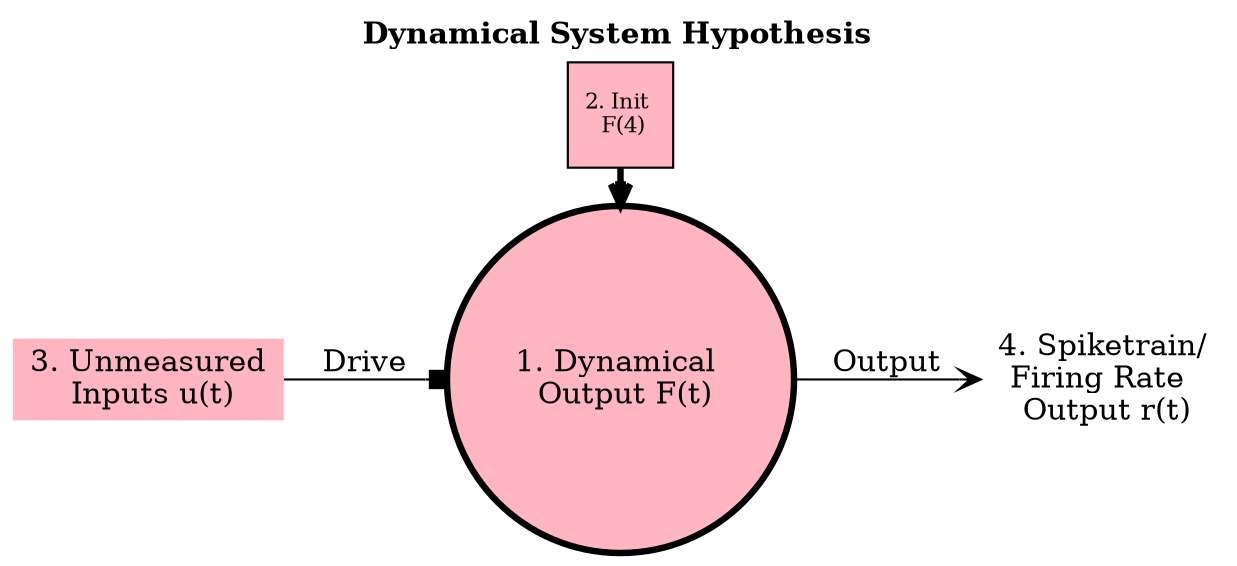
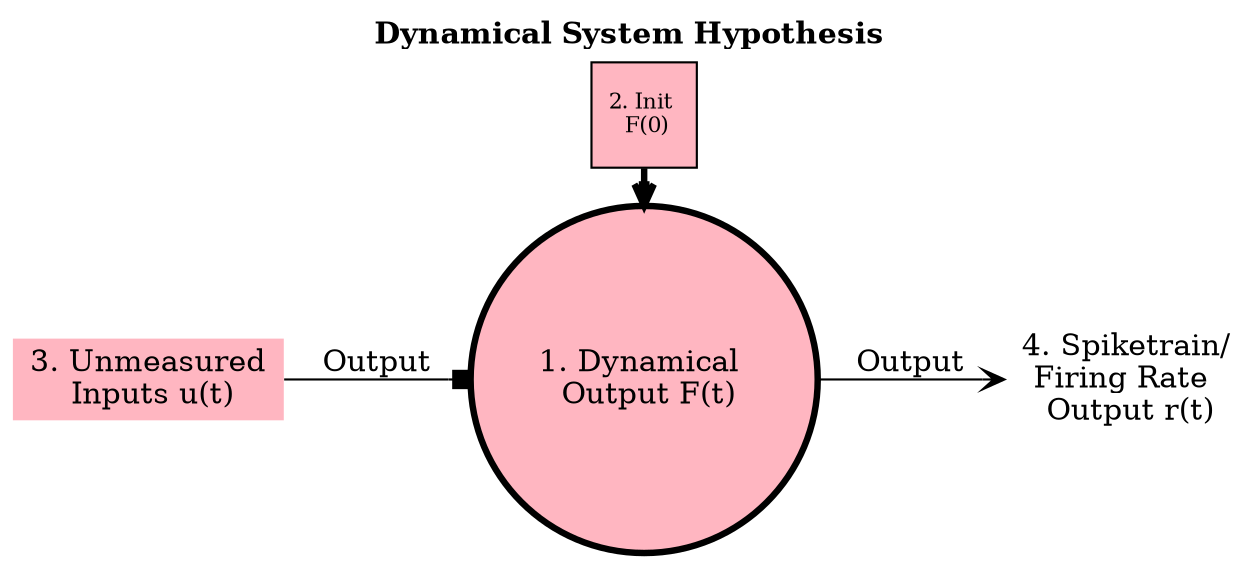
(621, 115) -> (644, 115)
(366, 363) -> (377, 363)
